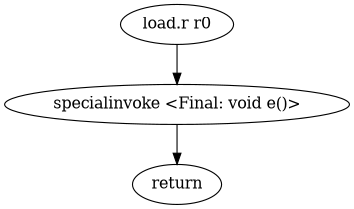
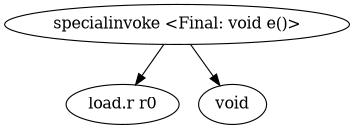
(177, 59) -> (153, 60)
(177, 184) -> (233, 104)
